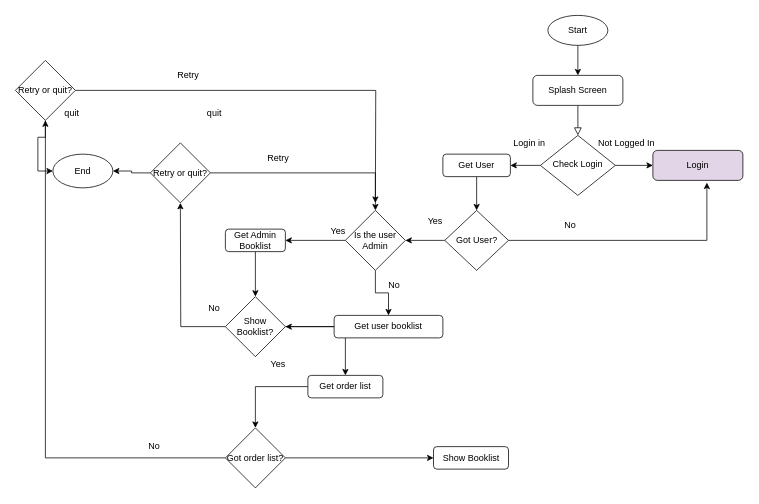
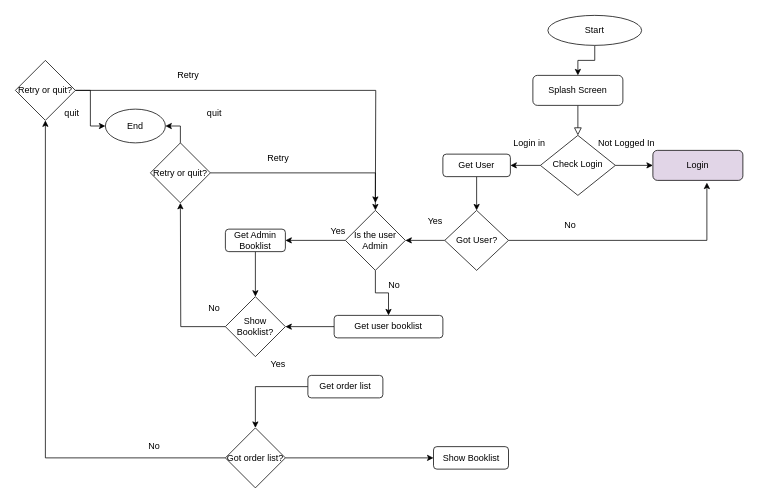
(578, 30) -> (595, 30)
(83, 171) -> (135, 126)
(345, 353) -> none
